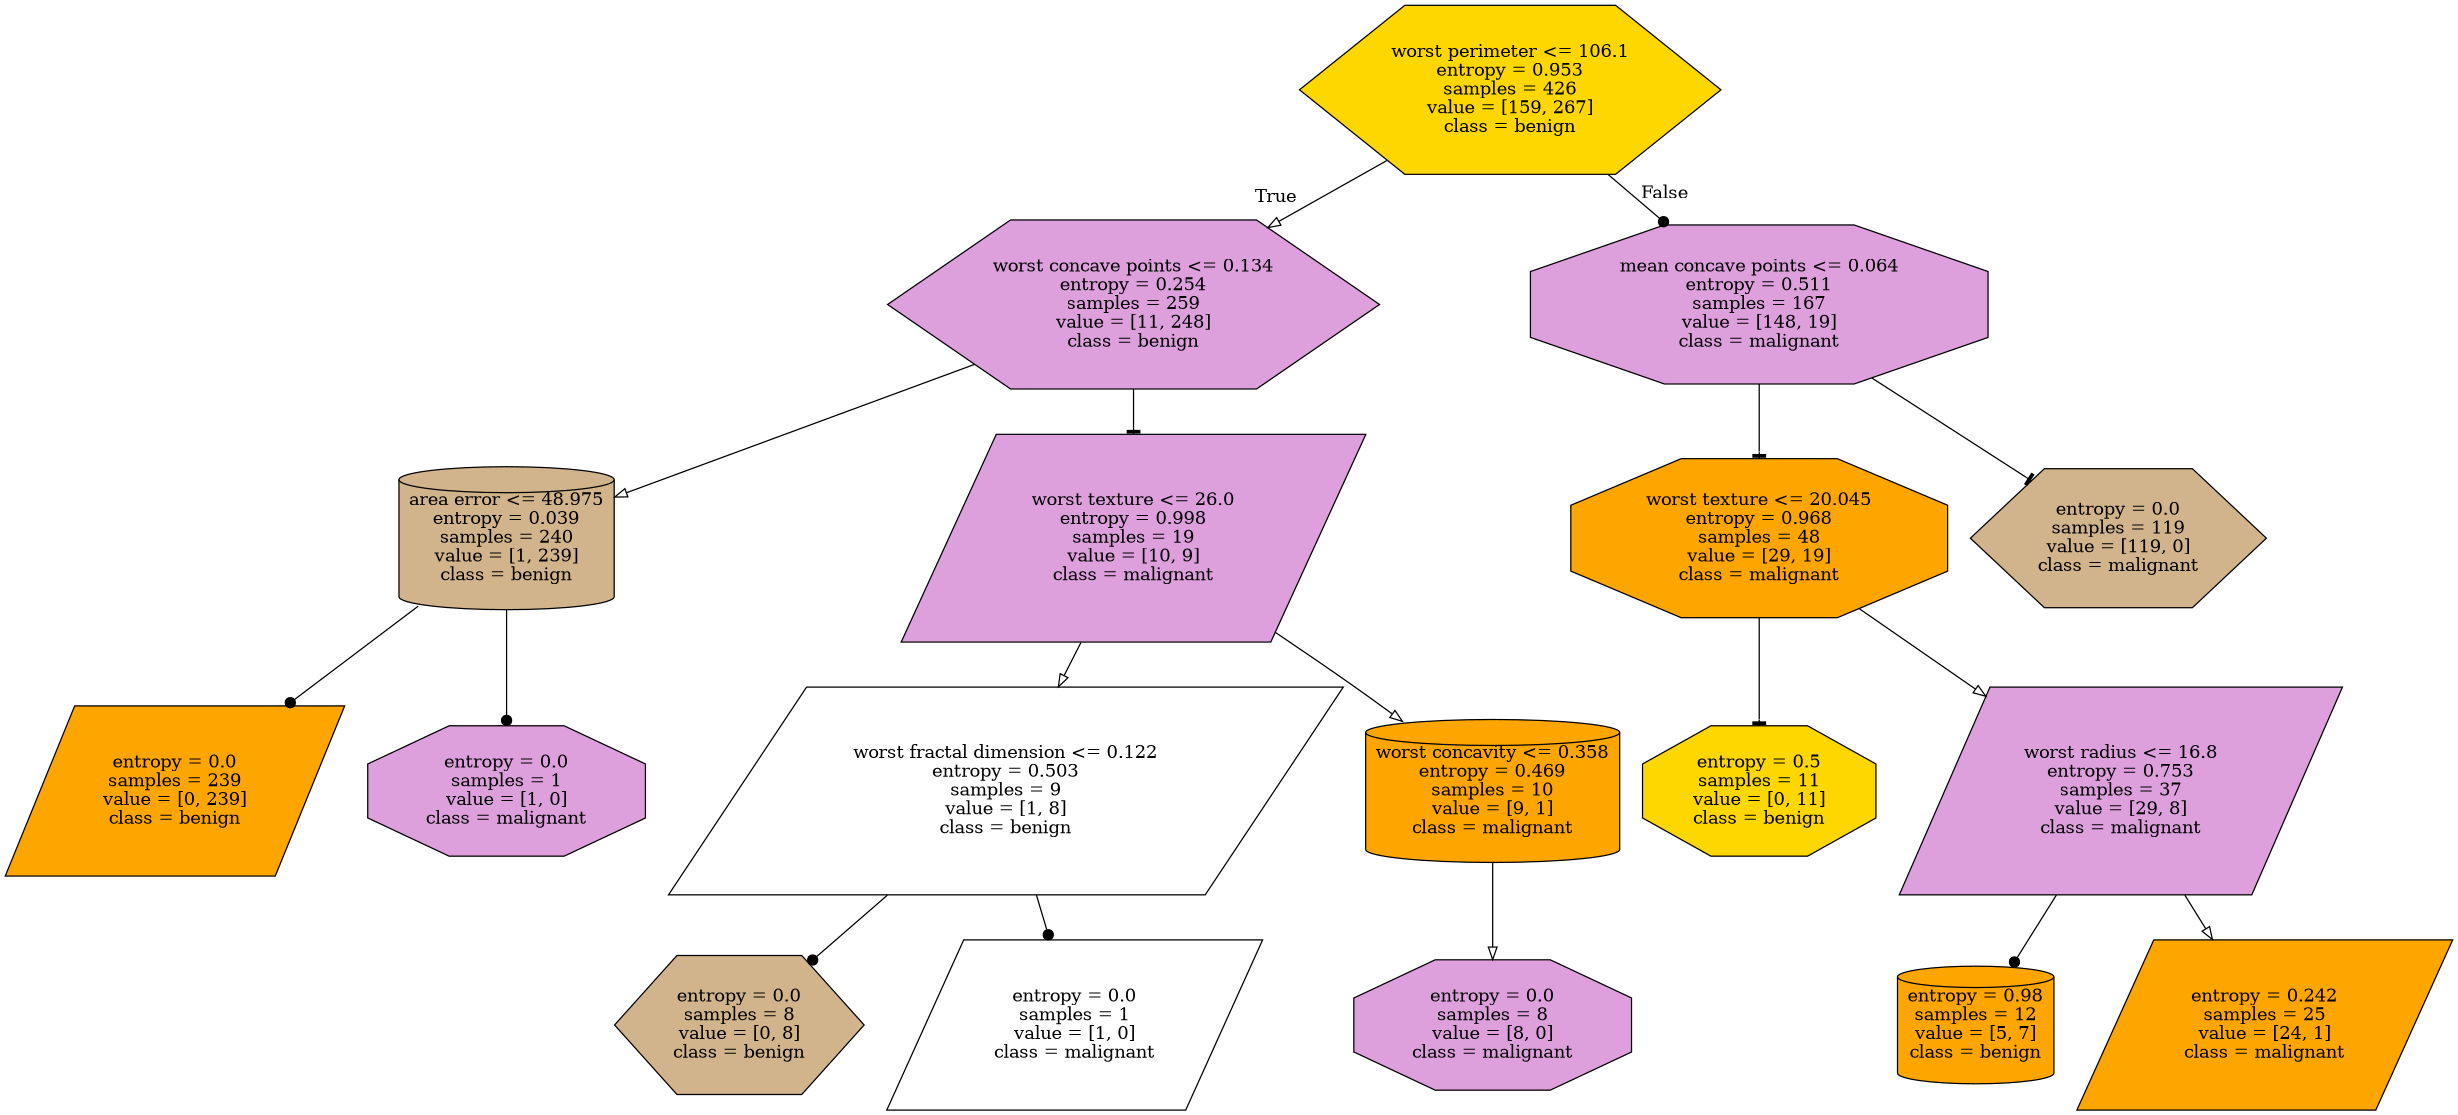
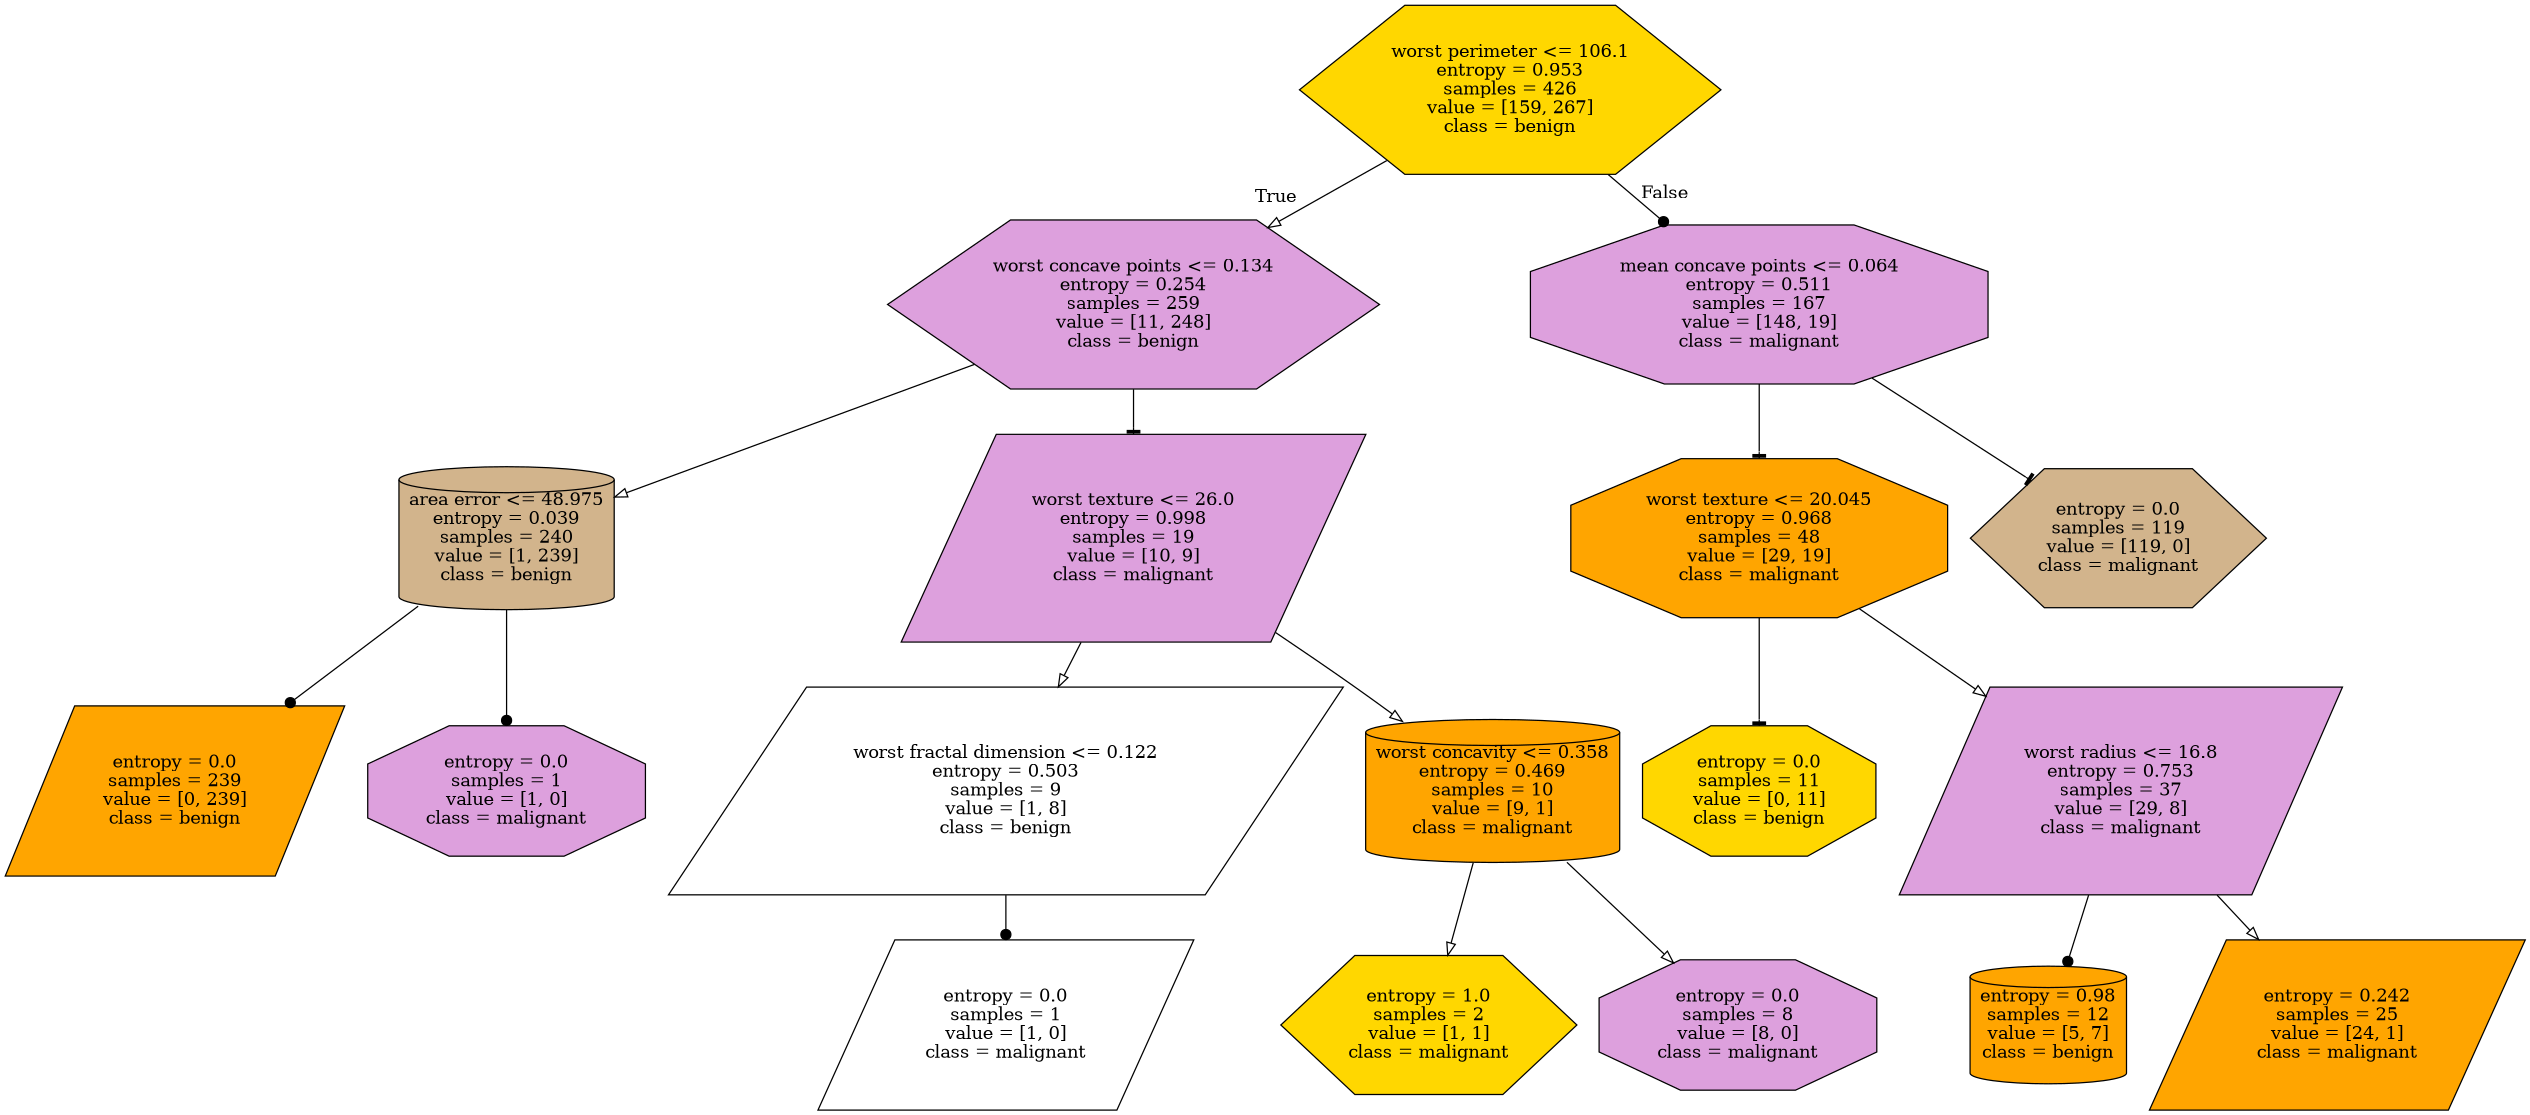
(1759, 791) -> (1759, 791)
(739, 1025) -> none
none -> (1429, 1025)
